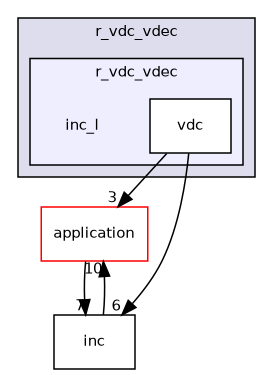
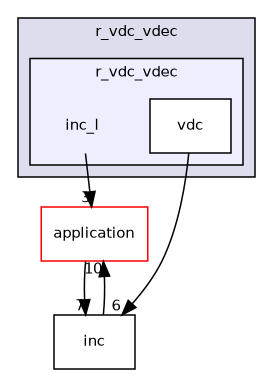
(147, 175) -> (88, 173)
